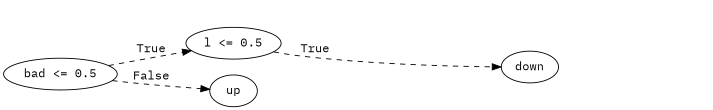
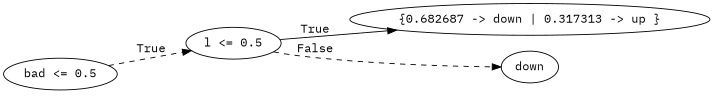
none -> (530, 19)
(316, 49) -> (316, 49)
(234, 91) -> none
